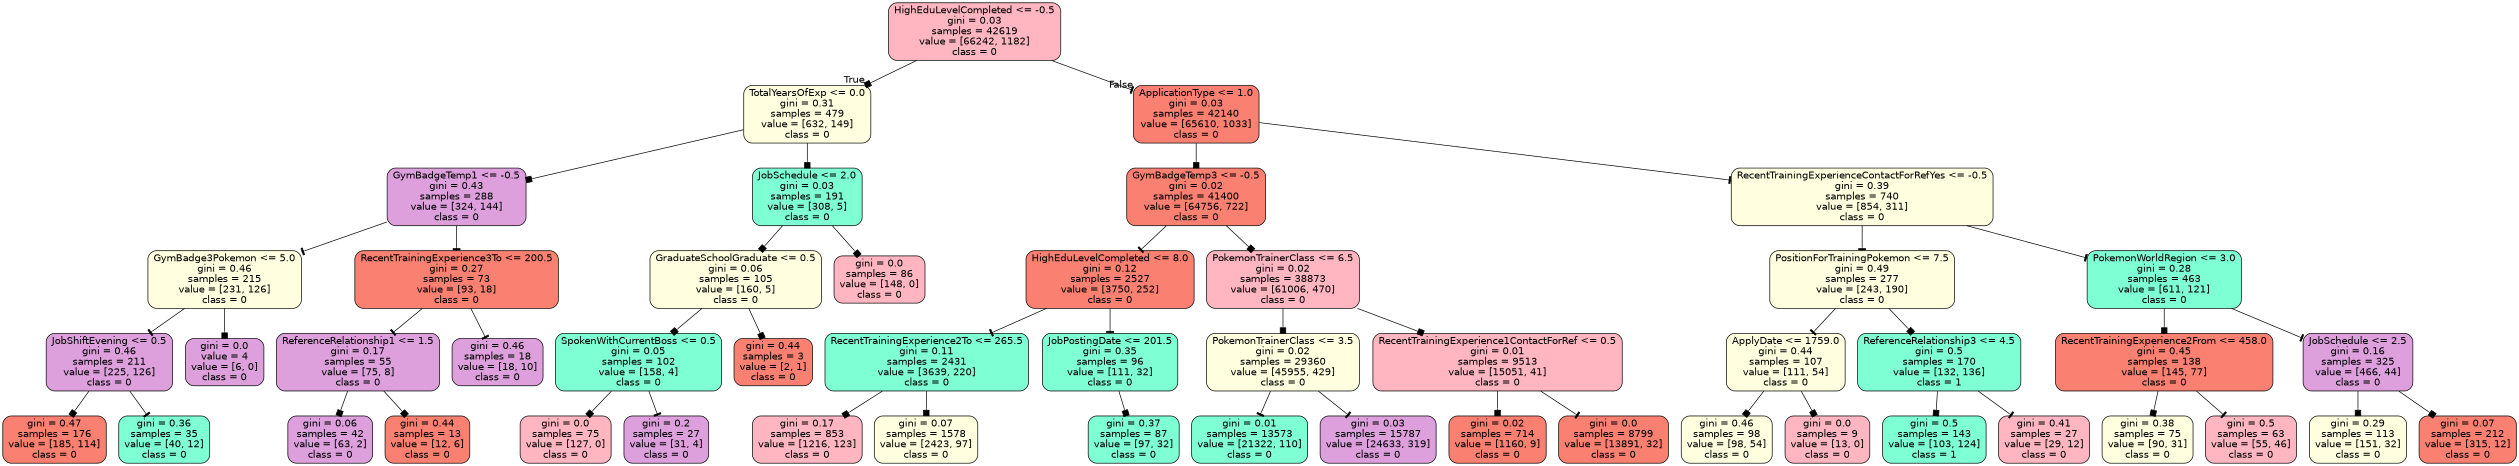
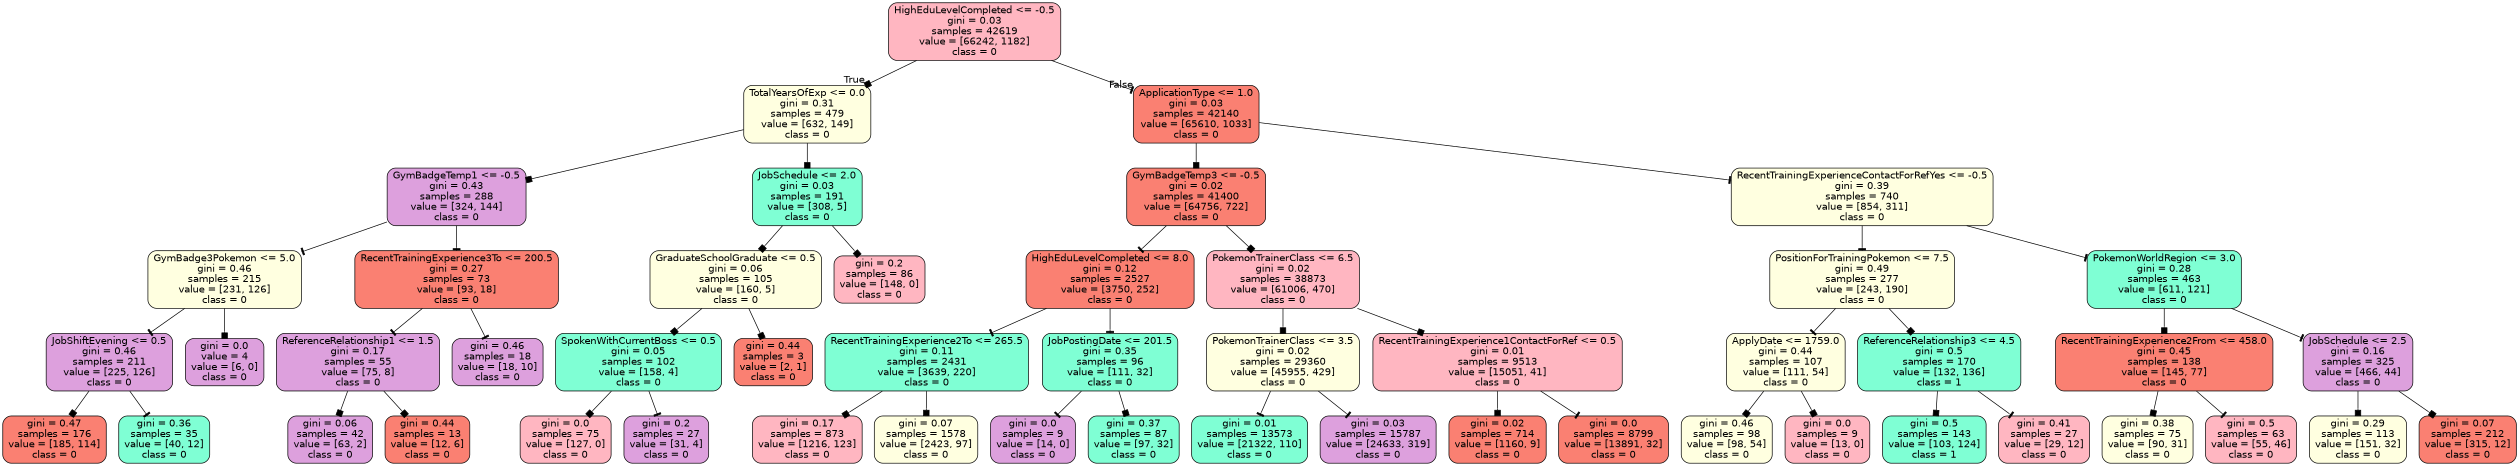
(880, 280) -> (880, 280)
(807, 440) -> (807, 440)
none -> (1033, 440)
